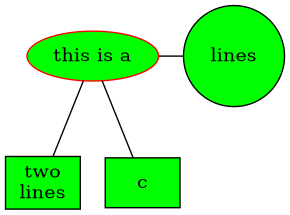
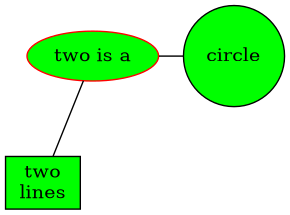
(93, 56) -> (93, 56)
(234, 56) -> (234, 56)
(143, 183) -> none
